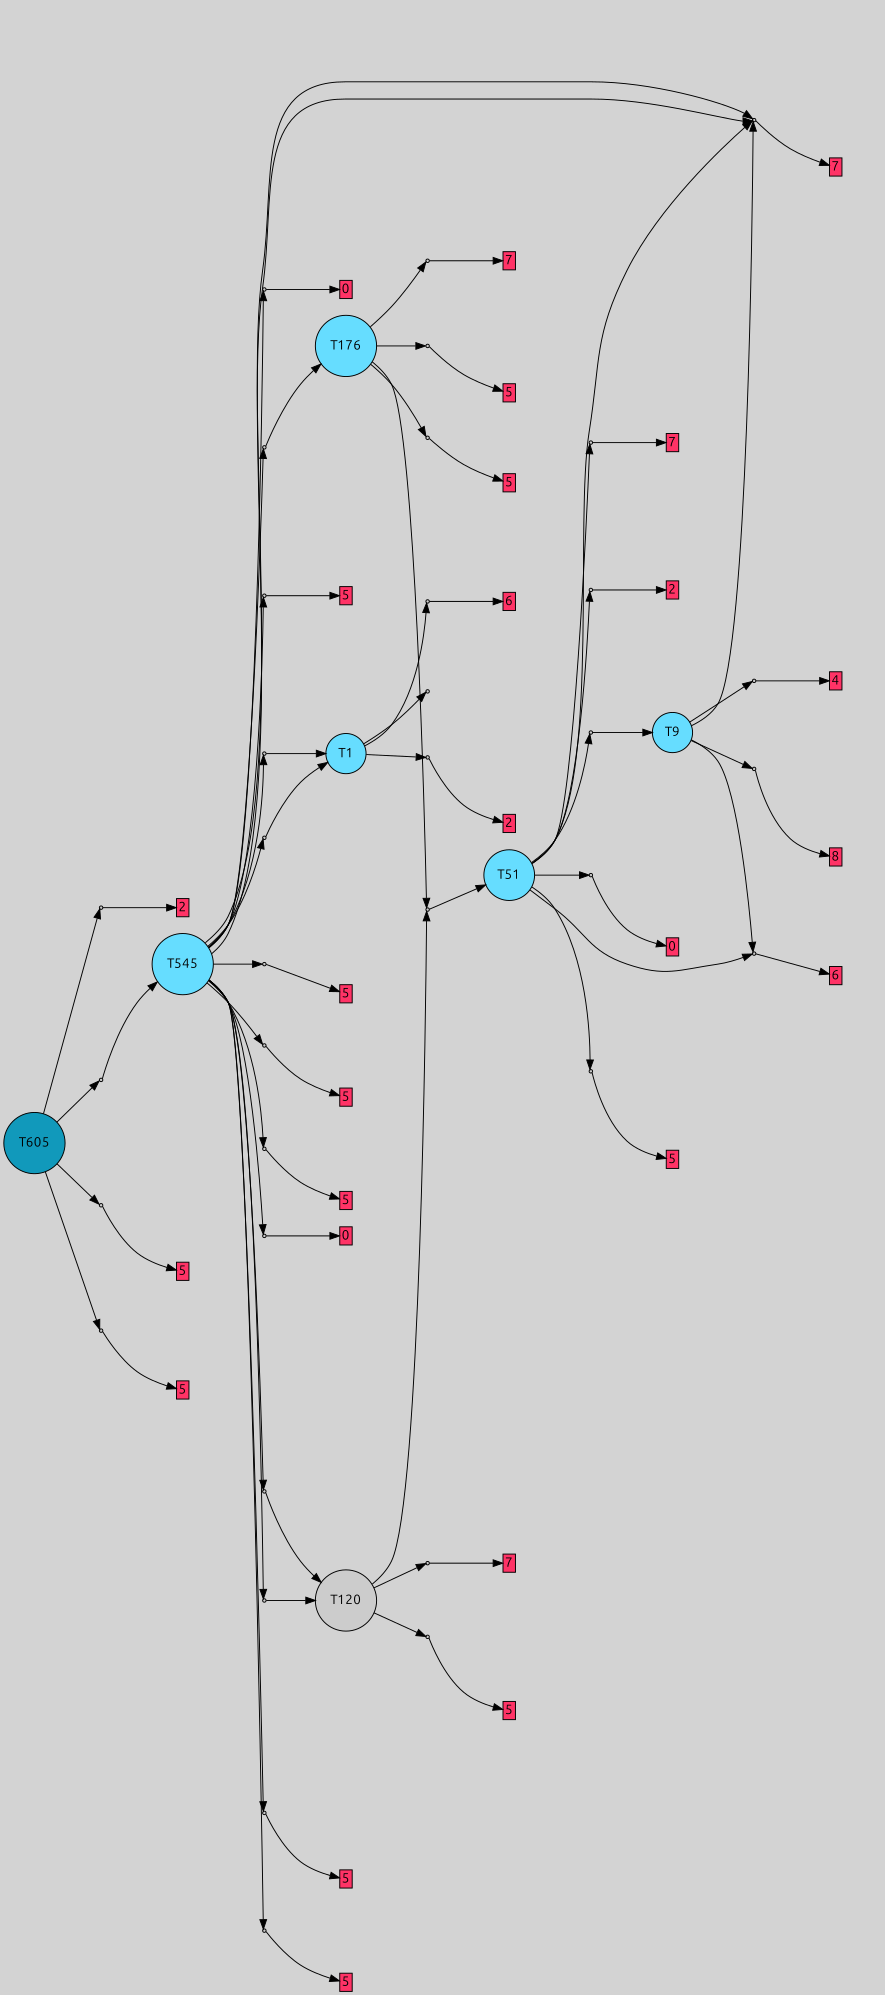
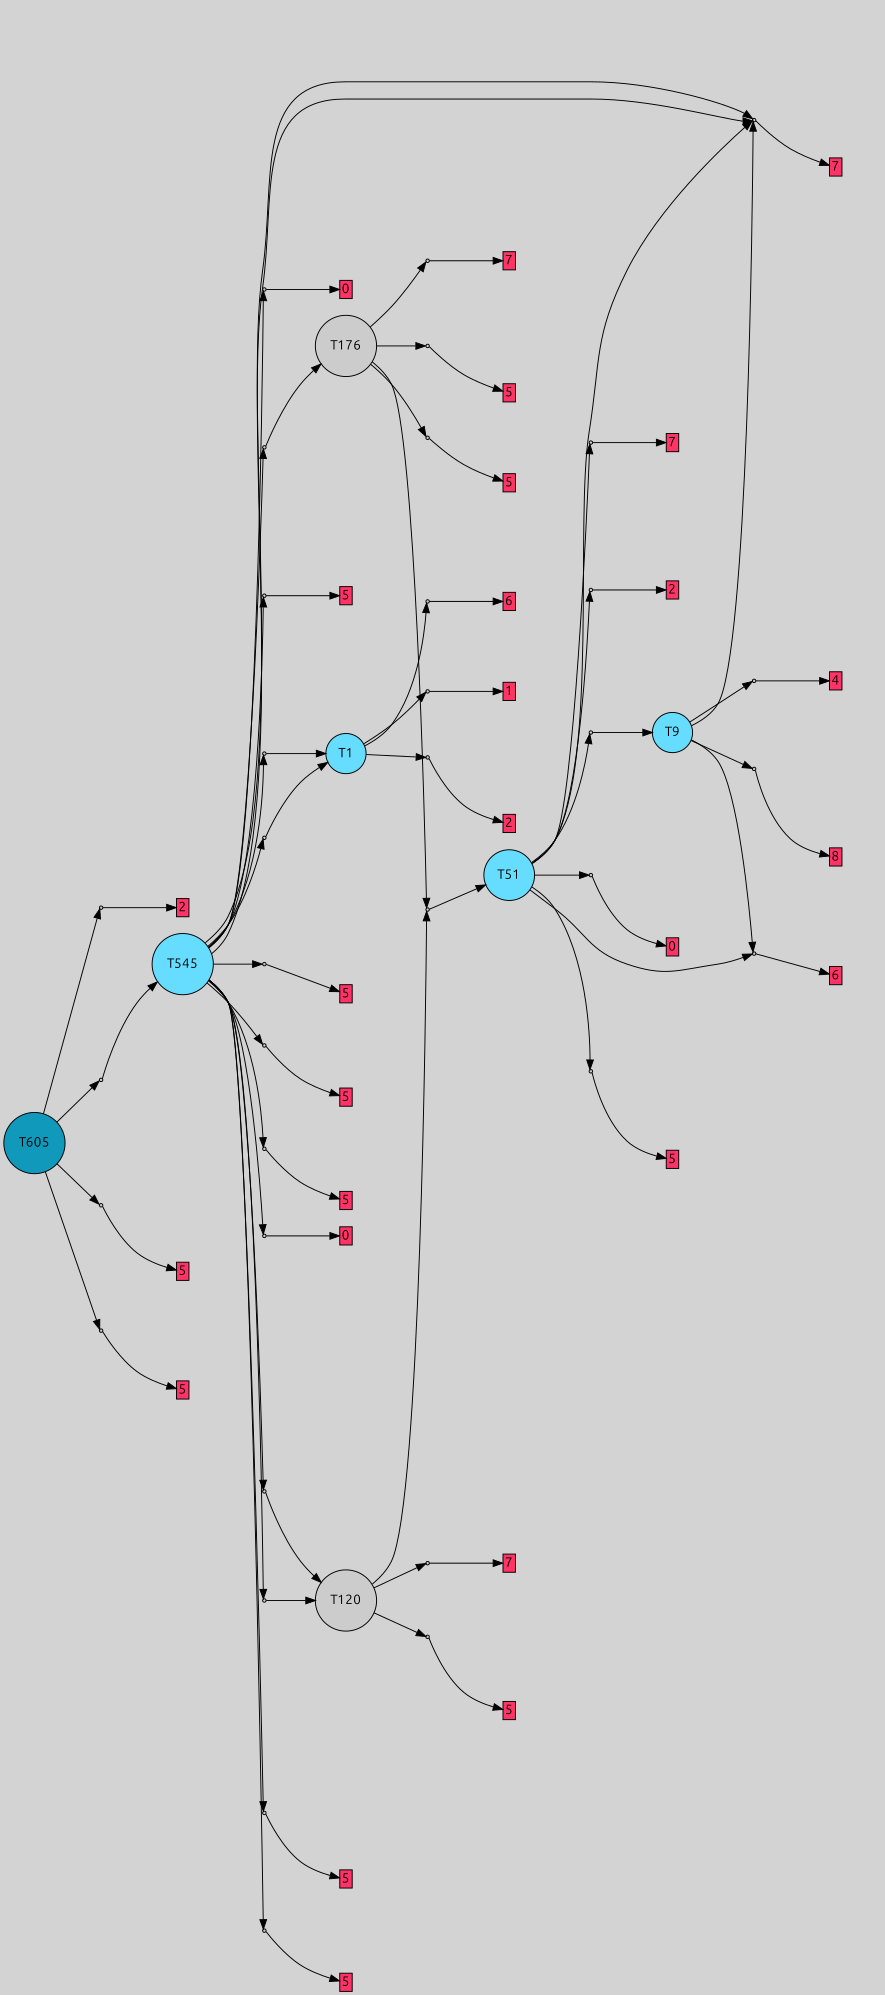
(346, 346) -> (346, 346)
none -> (509, 691)
